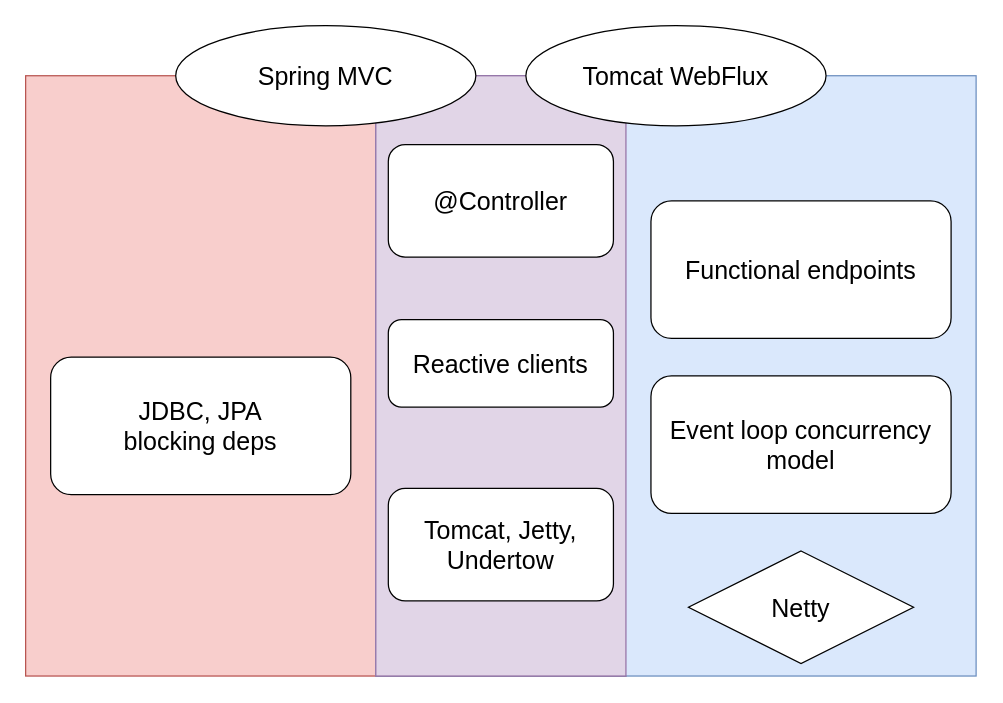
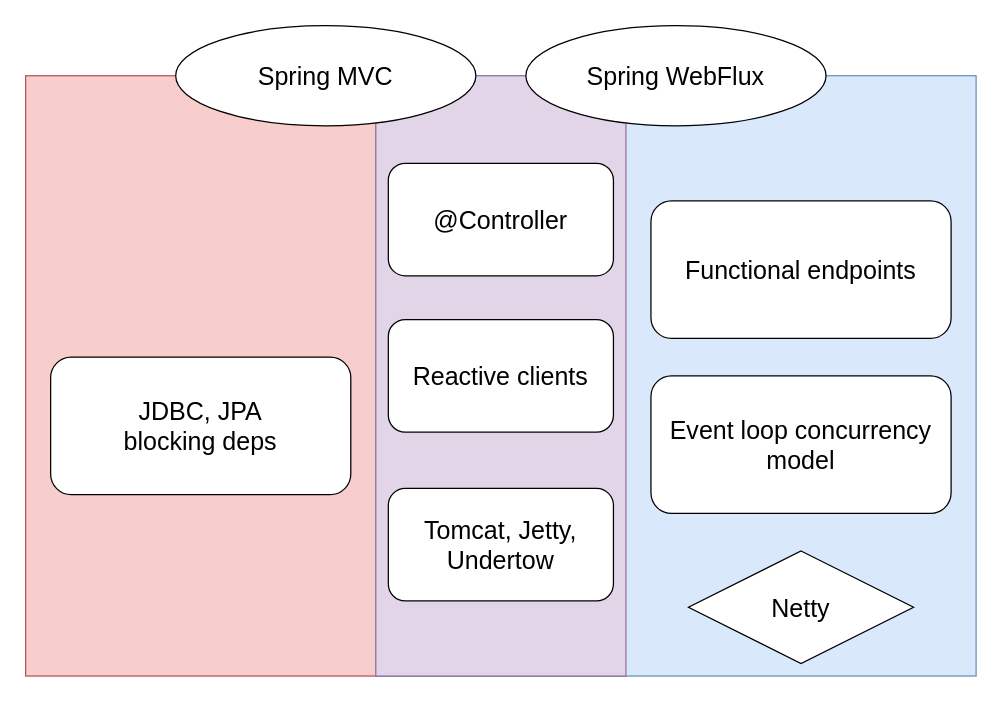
(676, 76) -> (676, 76)
(501, 201) -> (501, 219)
(501, 363) -> (501, 376)
